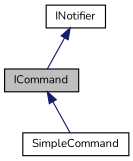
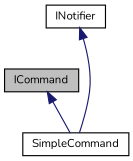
(56, 54) -> (90, 86)
